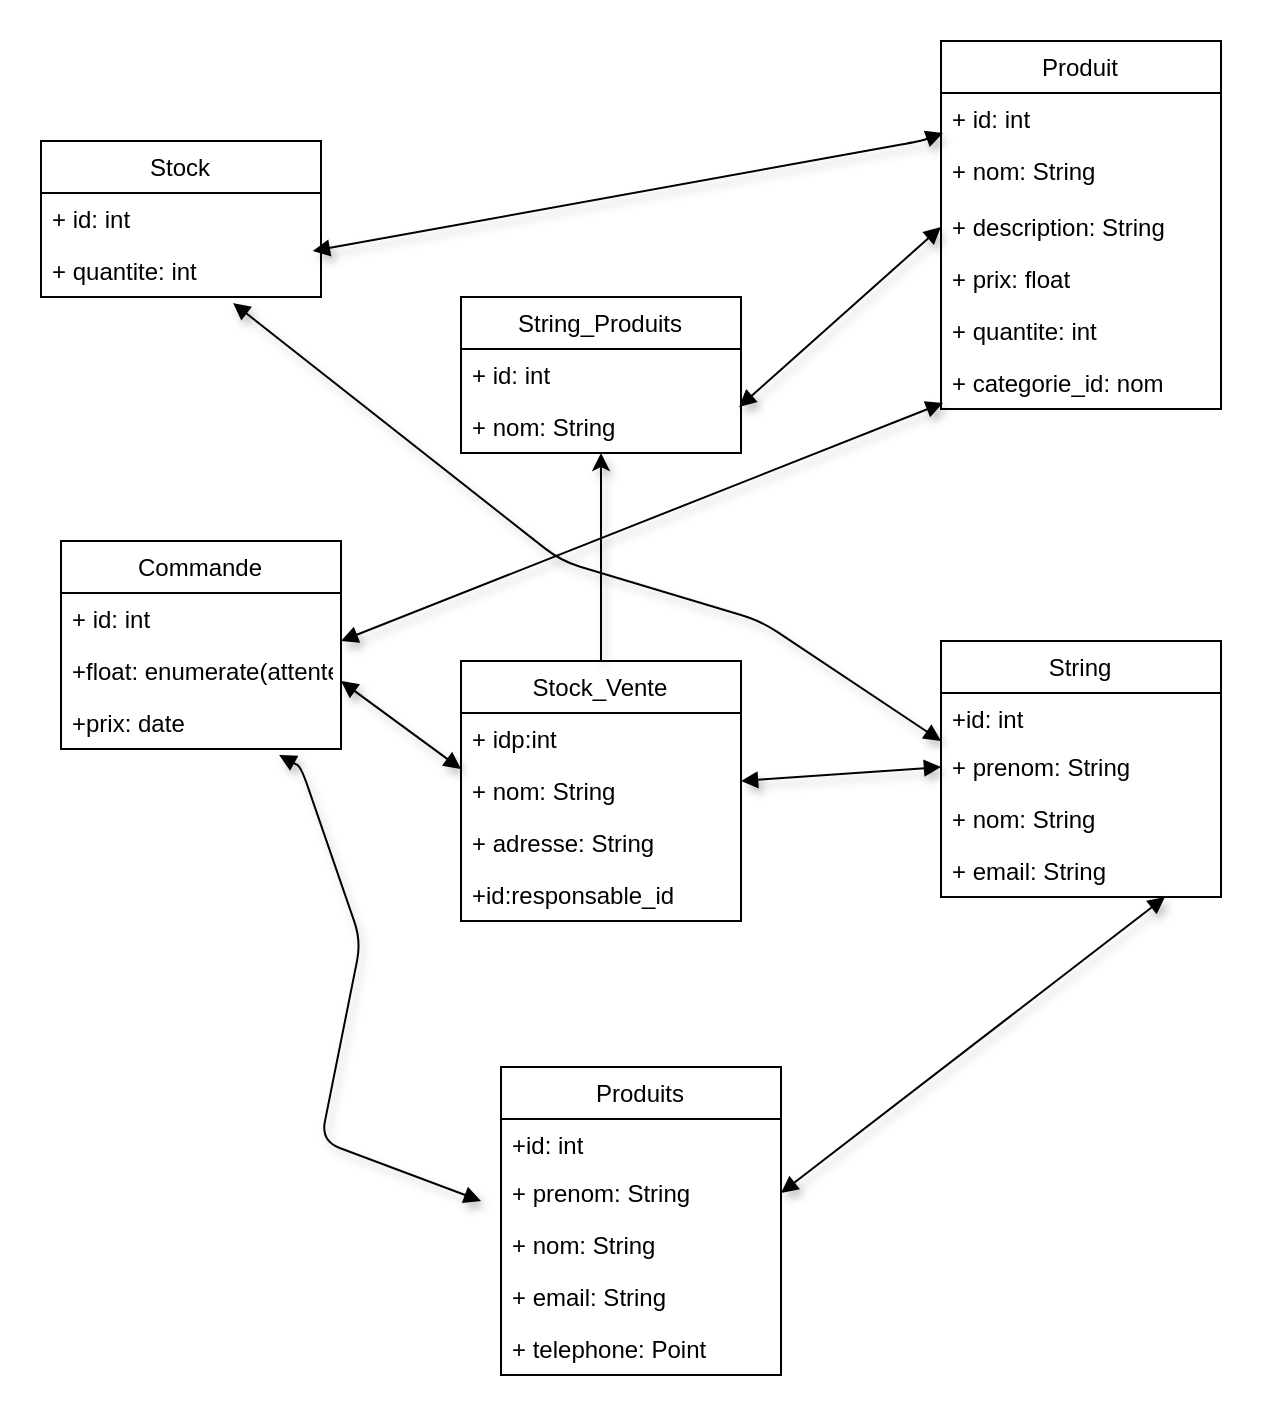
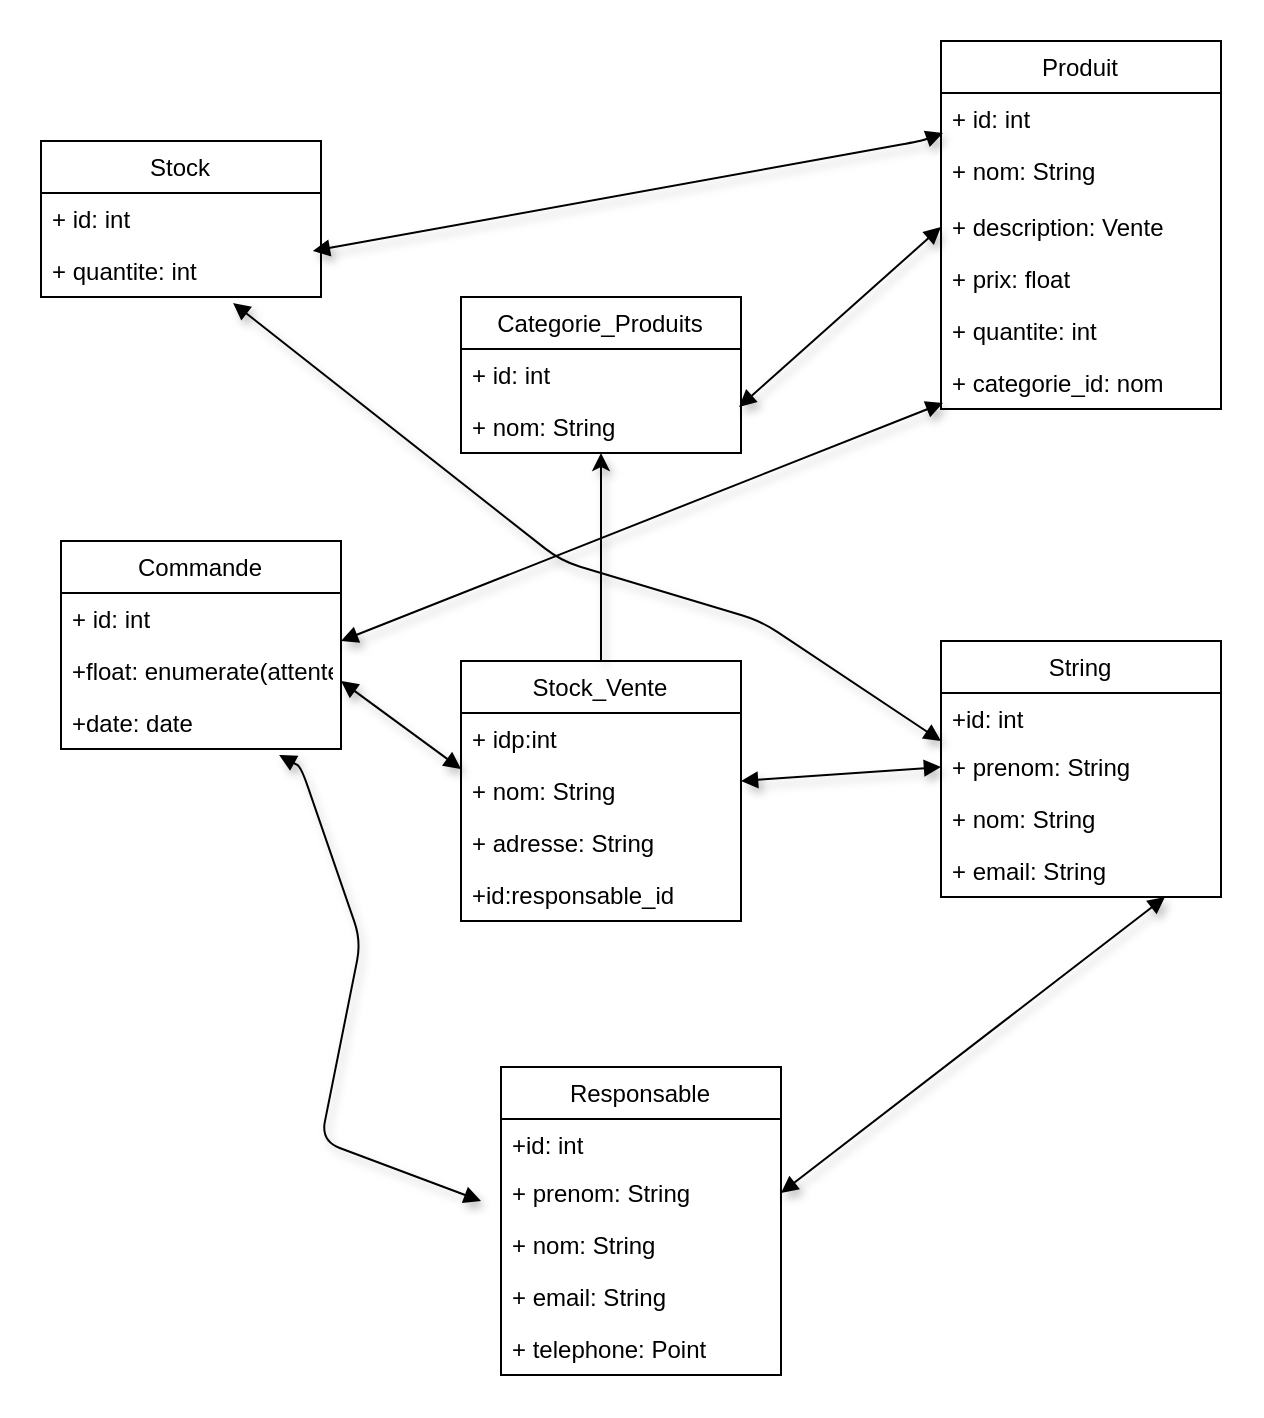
(1074, 228) -> (1071, 228)
(600, 324) -> (600, 324)
(137, 724) -> (140, 724)
(640, 1094) -> (640, 1094)
